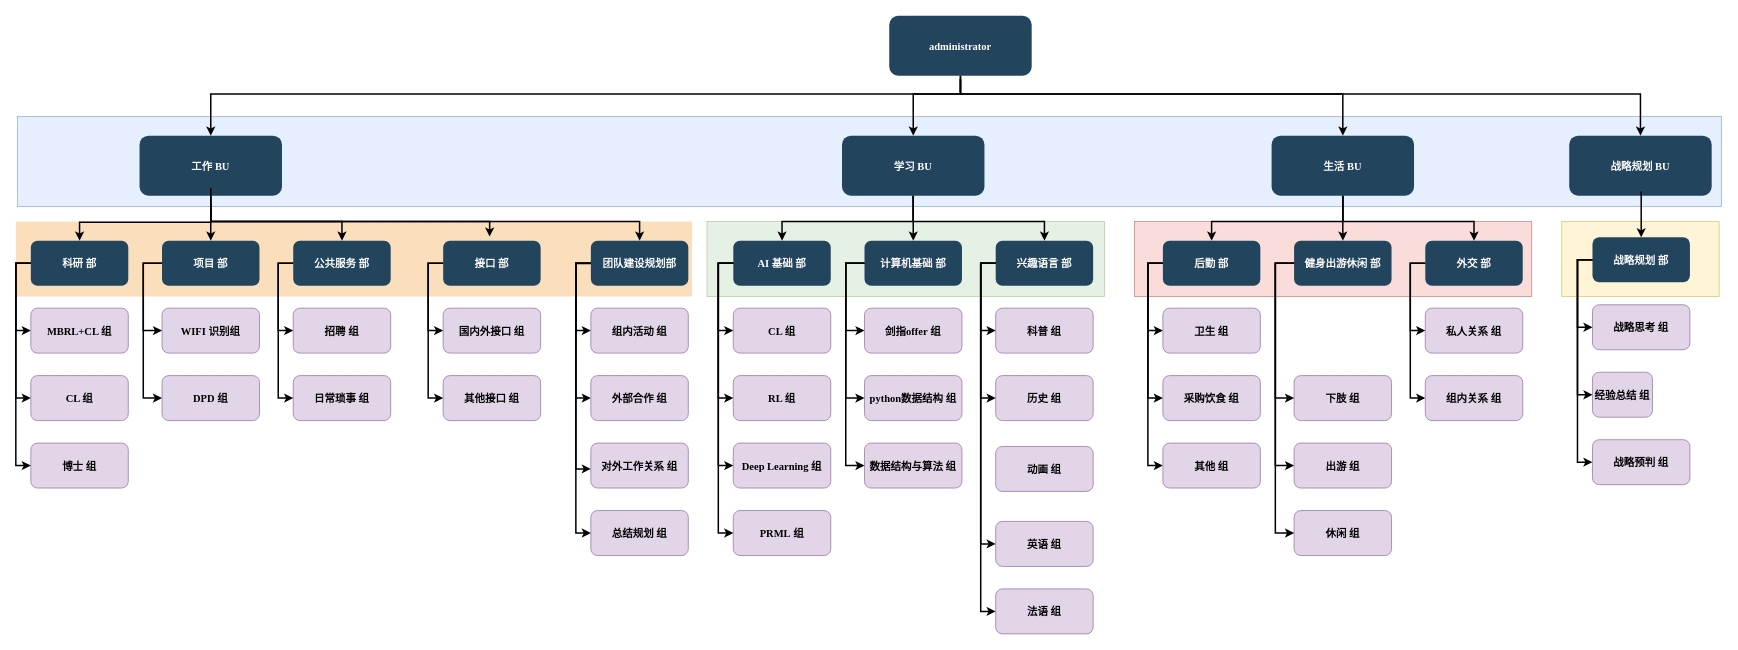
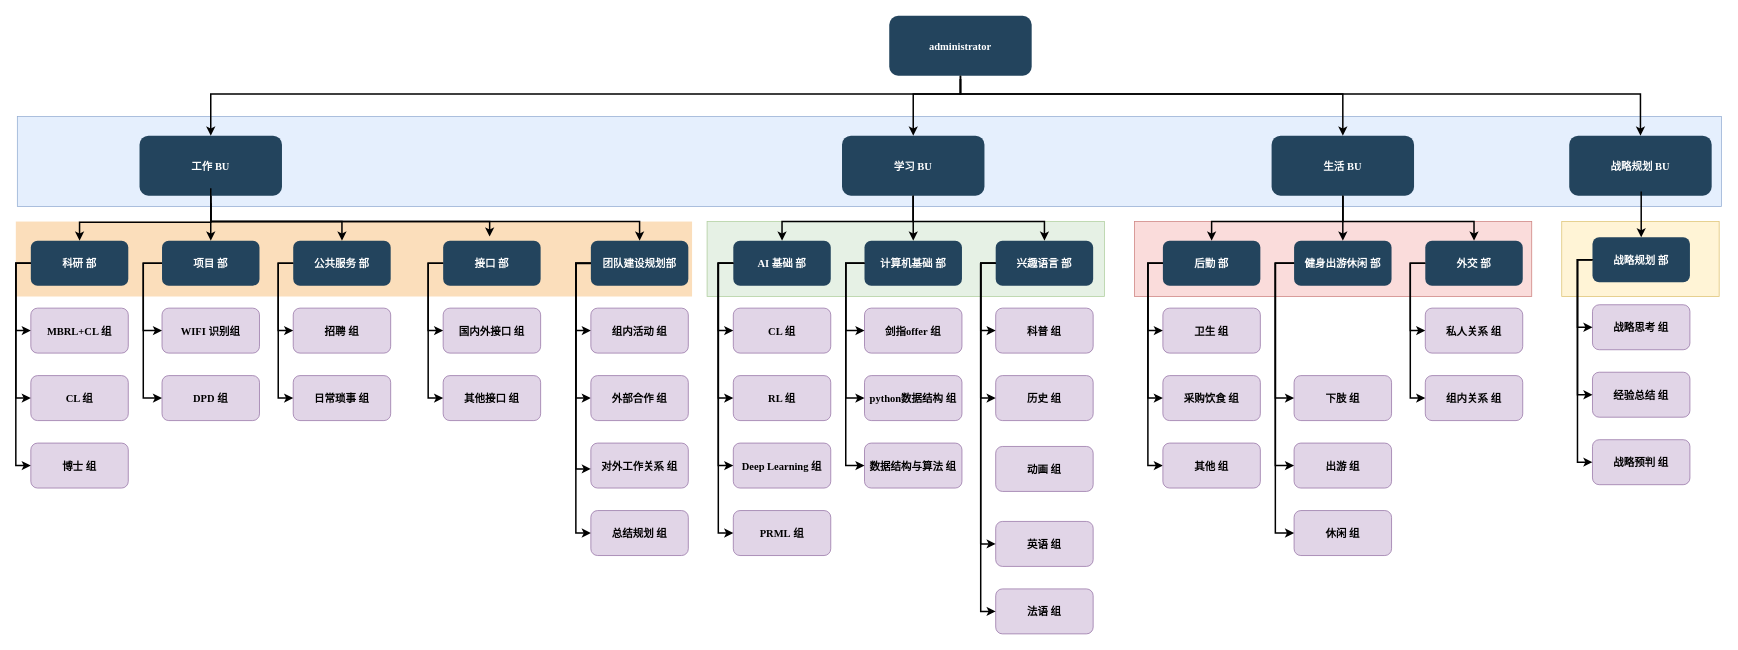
(1623, 395) -> (1641, 395)
